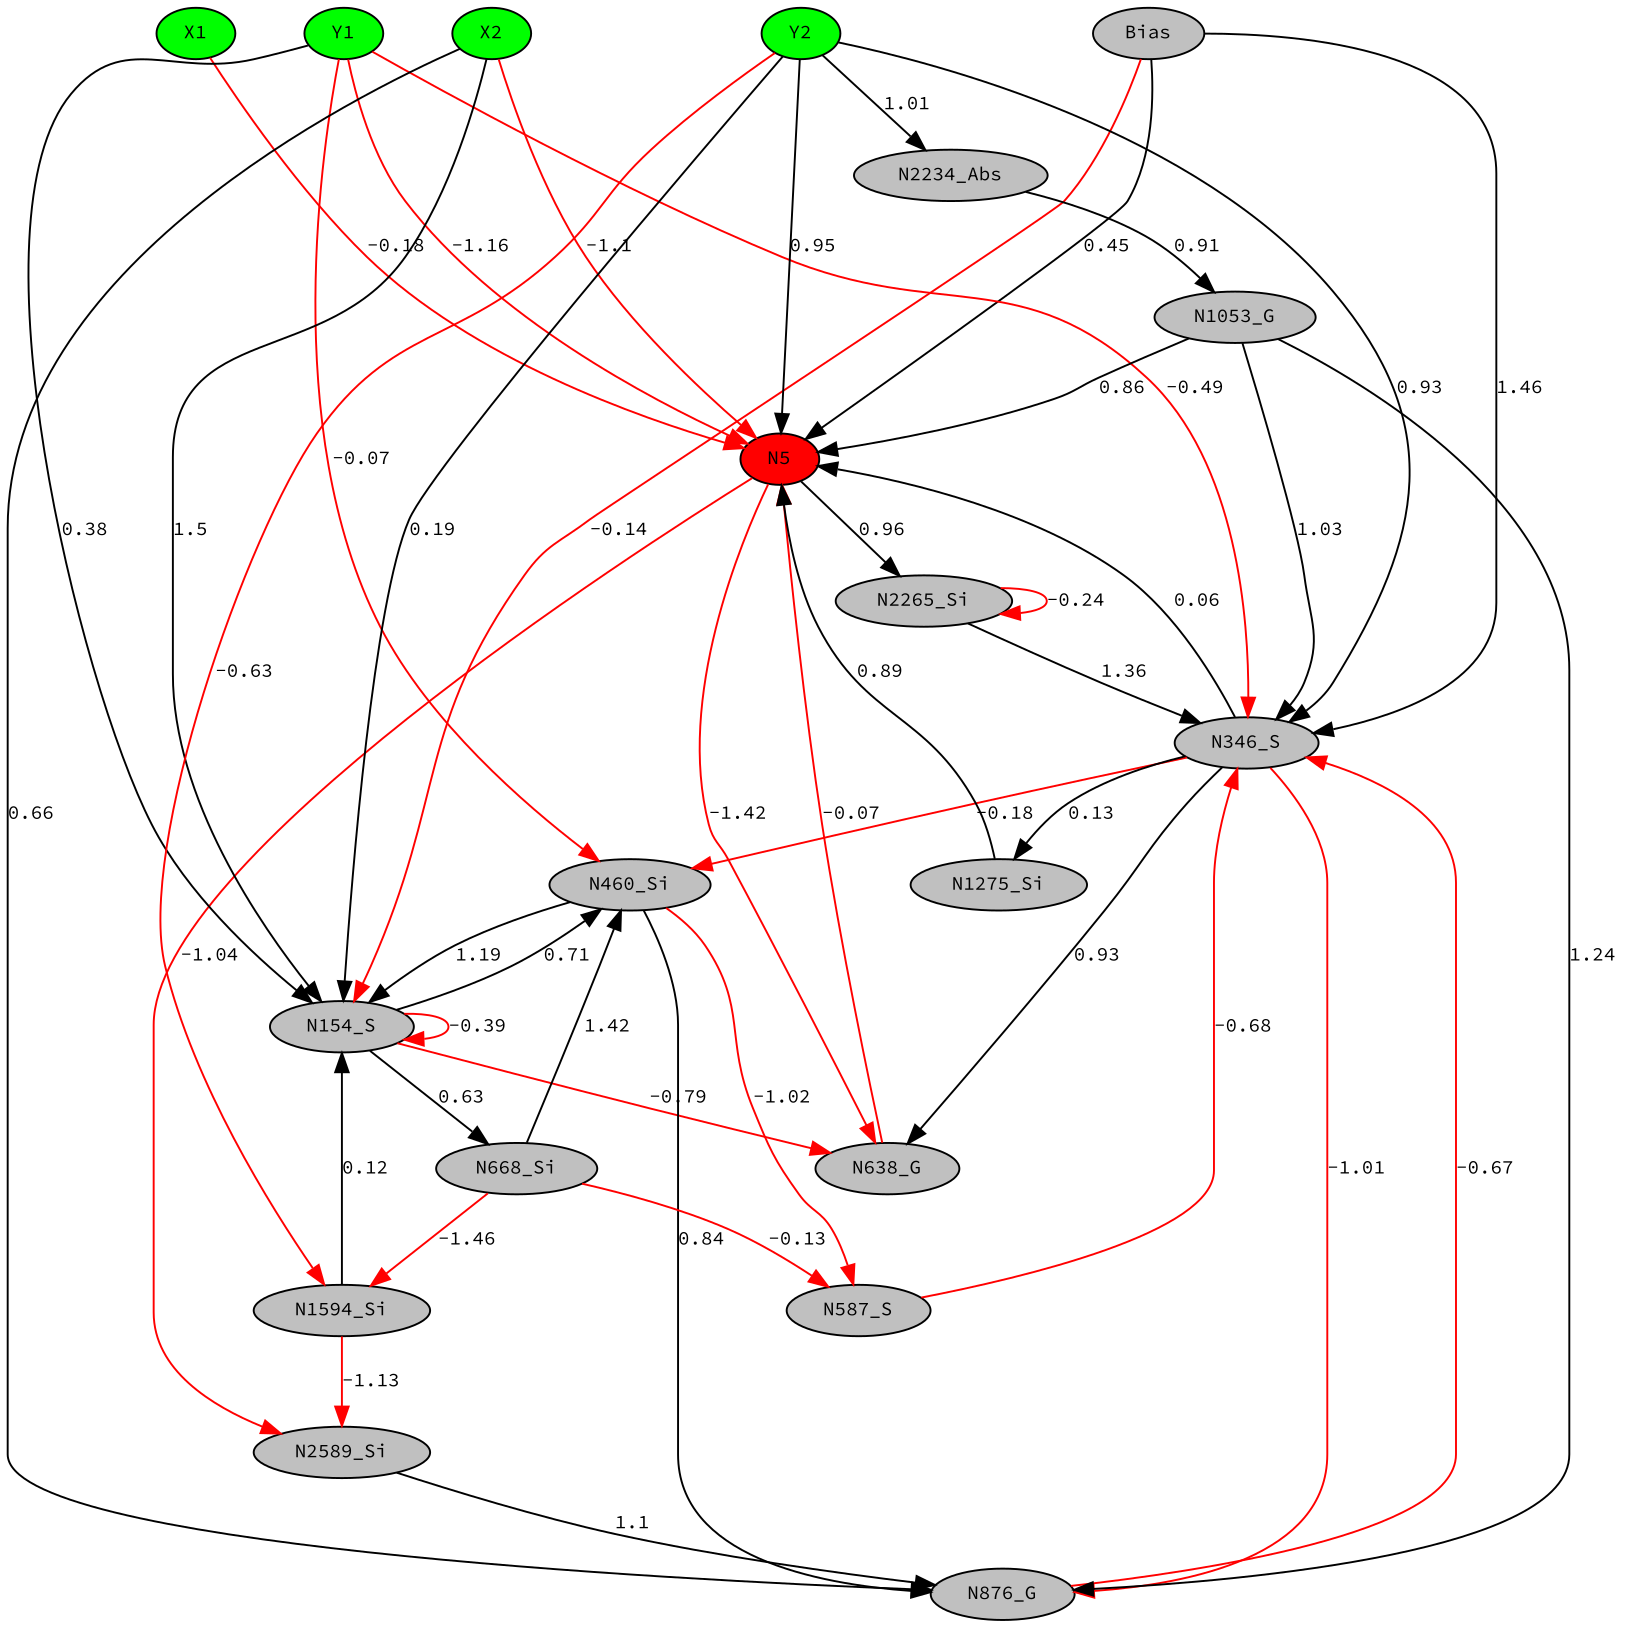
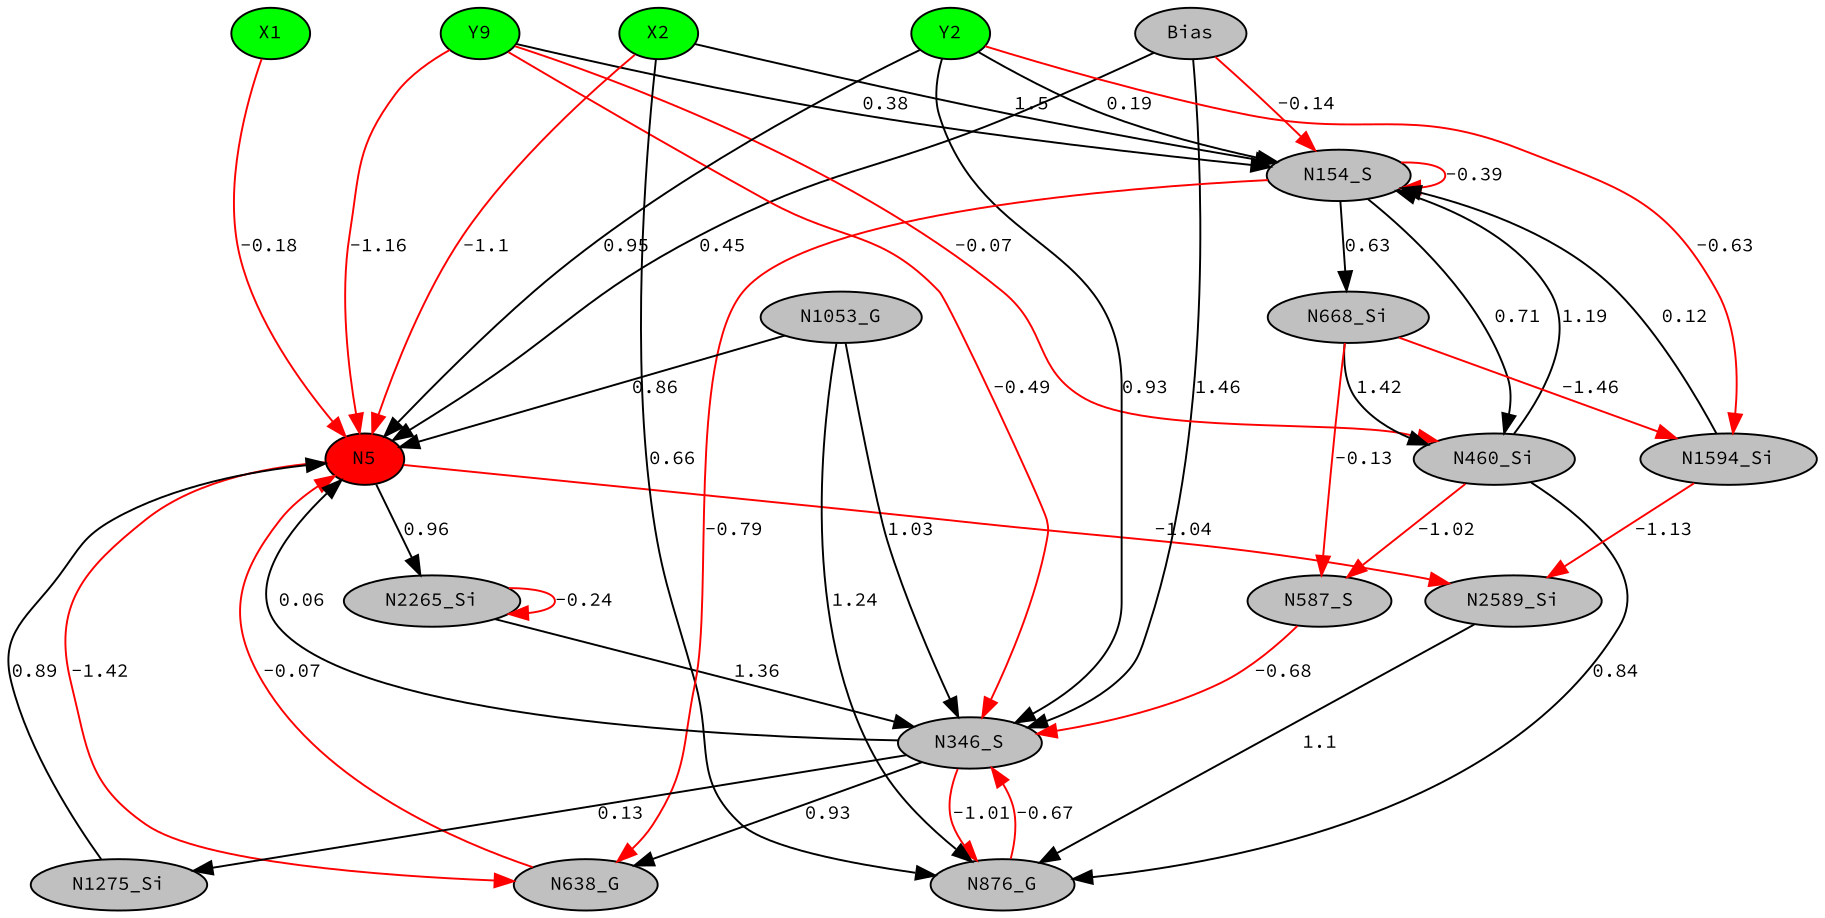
(344, 33) -> (480, 33)
(951, 175) -> none
(949, 809) -> none
